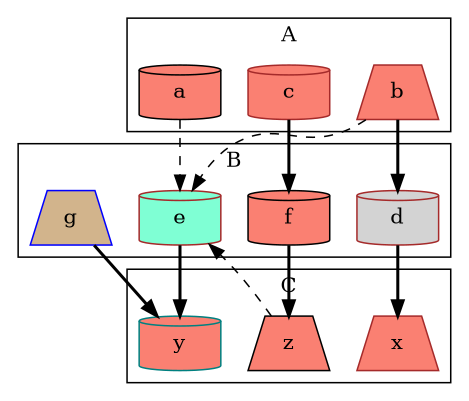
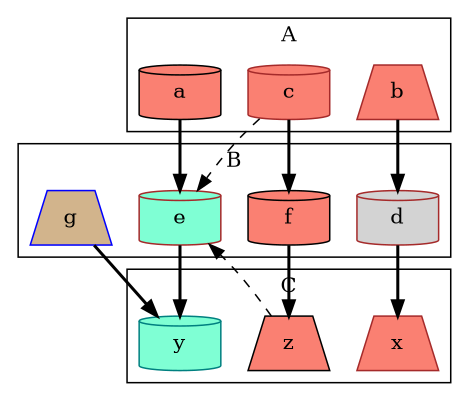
(277, 134) -> (226, 153)
(180, 153) -> (180, 153)
(180, 343) -> (180, 343)
